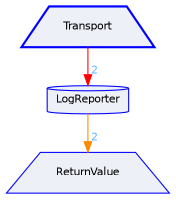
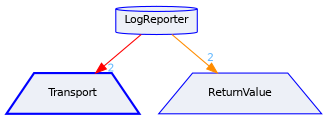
(88, 61) -> (123, 50)
